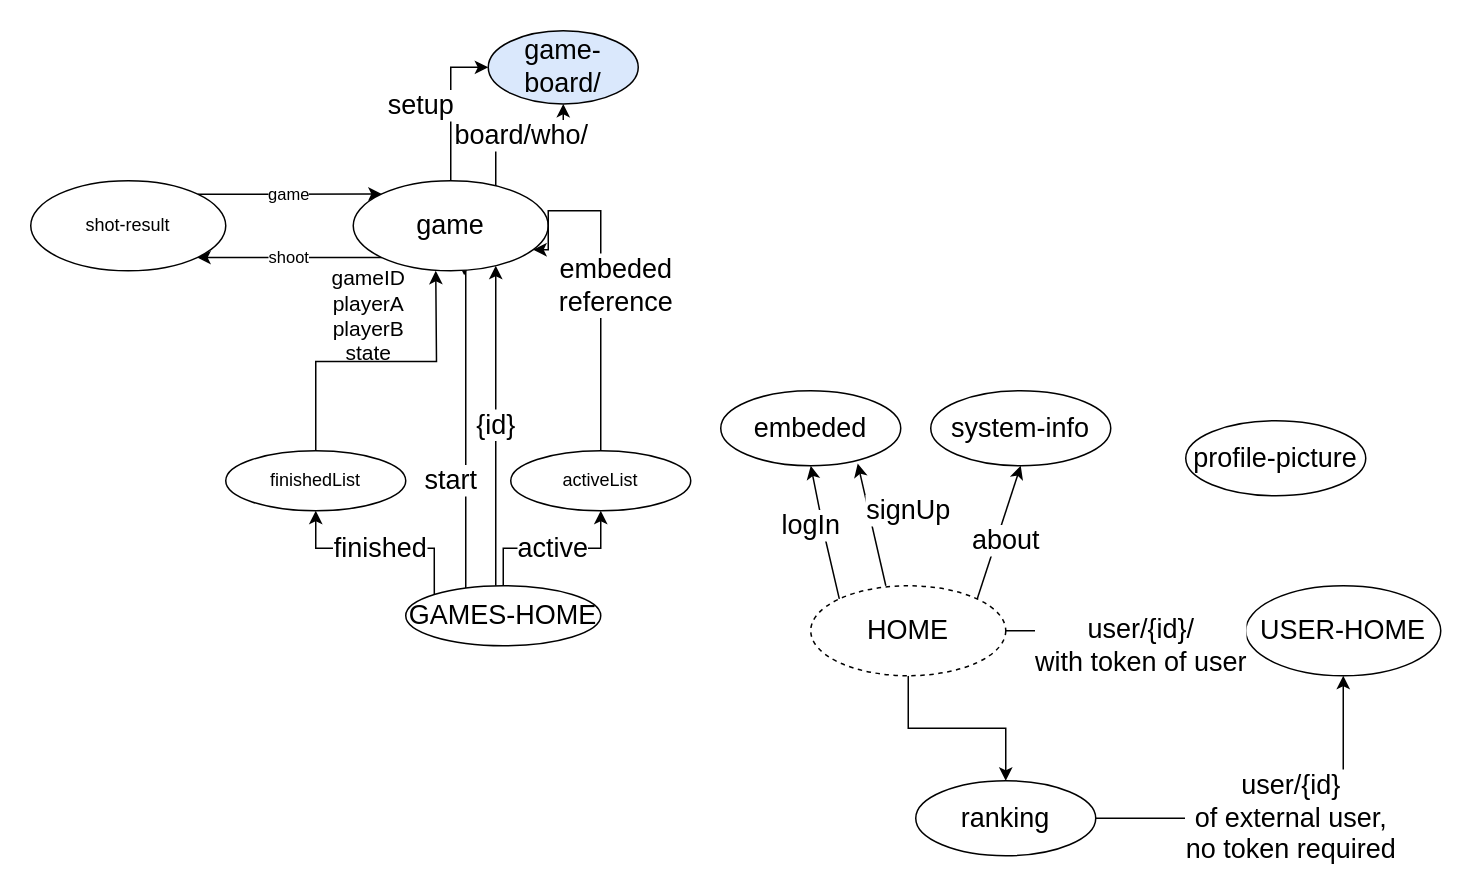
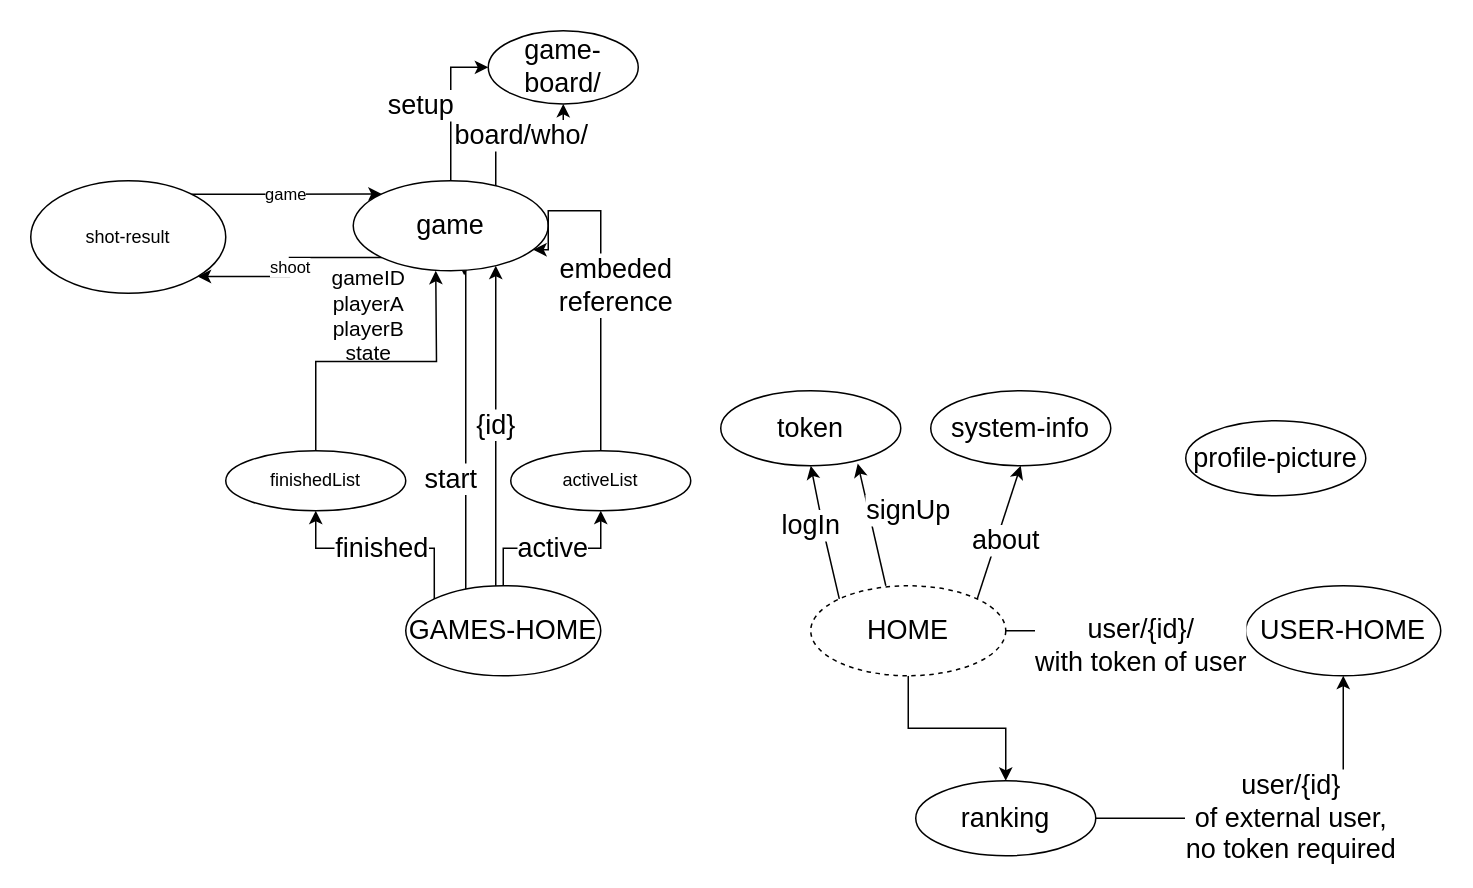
(563, 67) -> (563, 67)
(128, 226) -> (128, 237)
(811, 428) -> (811, 428)
(503, 616) -> (503, 631)
